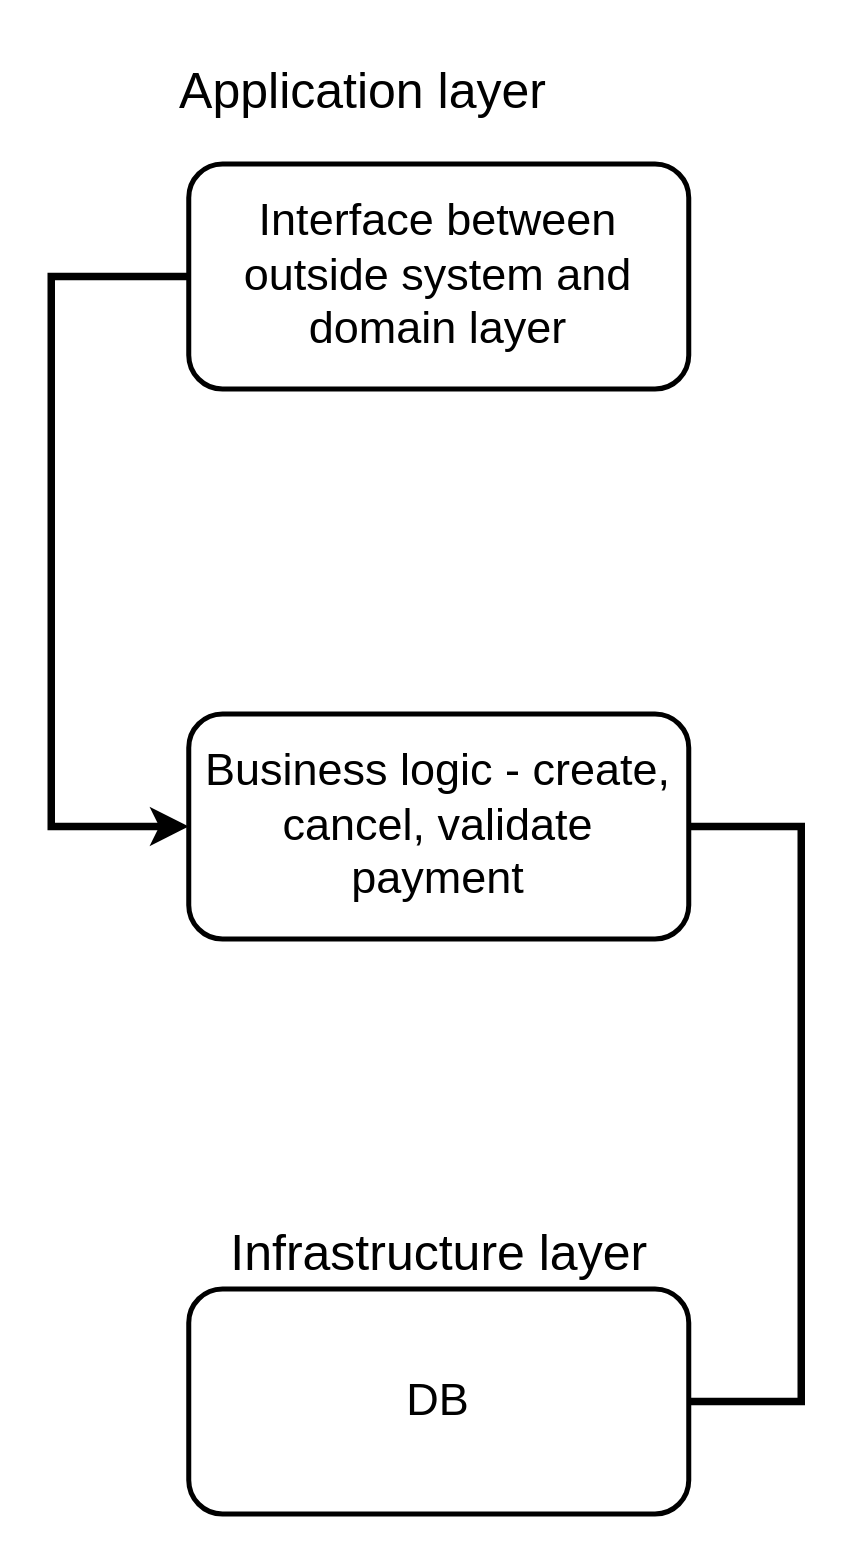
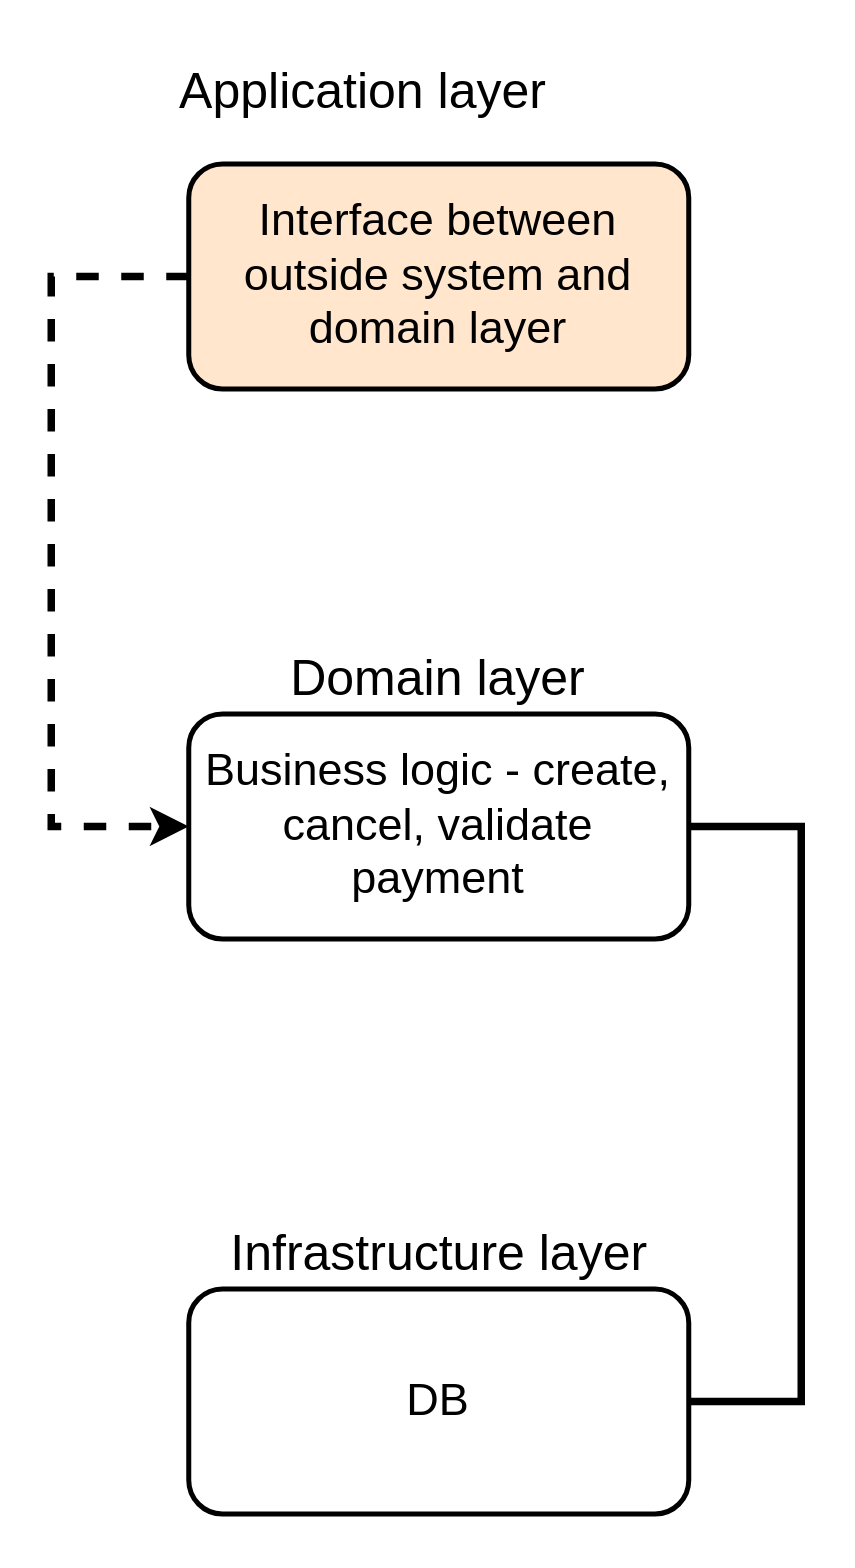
(439, 276) -> (439, 276)
none -> (439, 676)
(72, 826) -> (72, 826)
